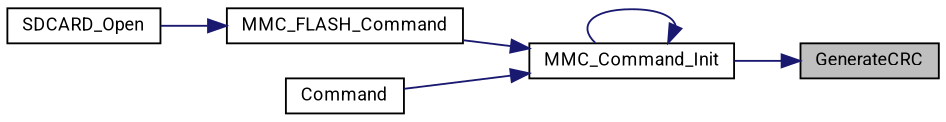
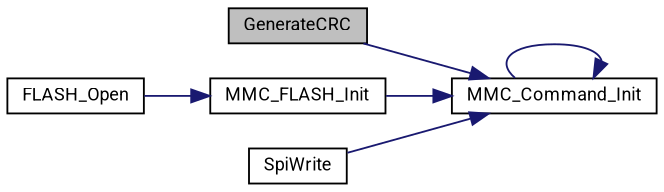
(84, 26) -> (76, 96)
(345, 26) -> (298, 96)
(758, 61) -> (417, 58)
(345, 96) -> (298, 166)
